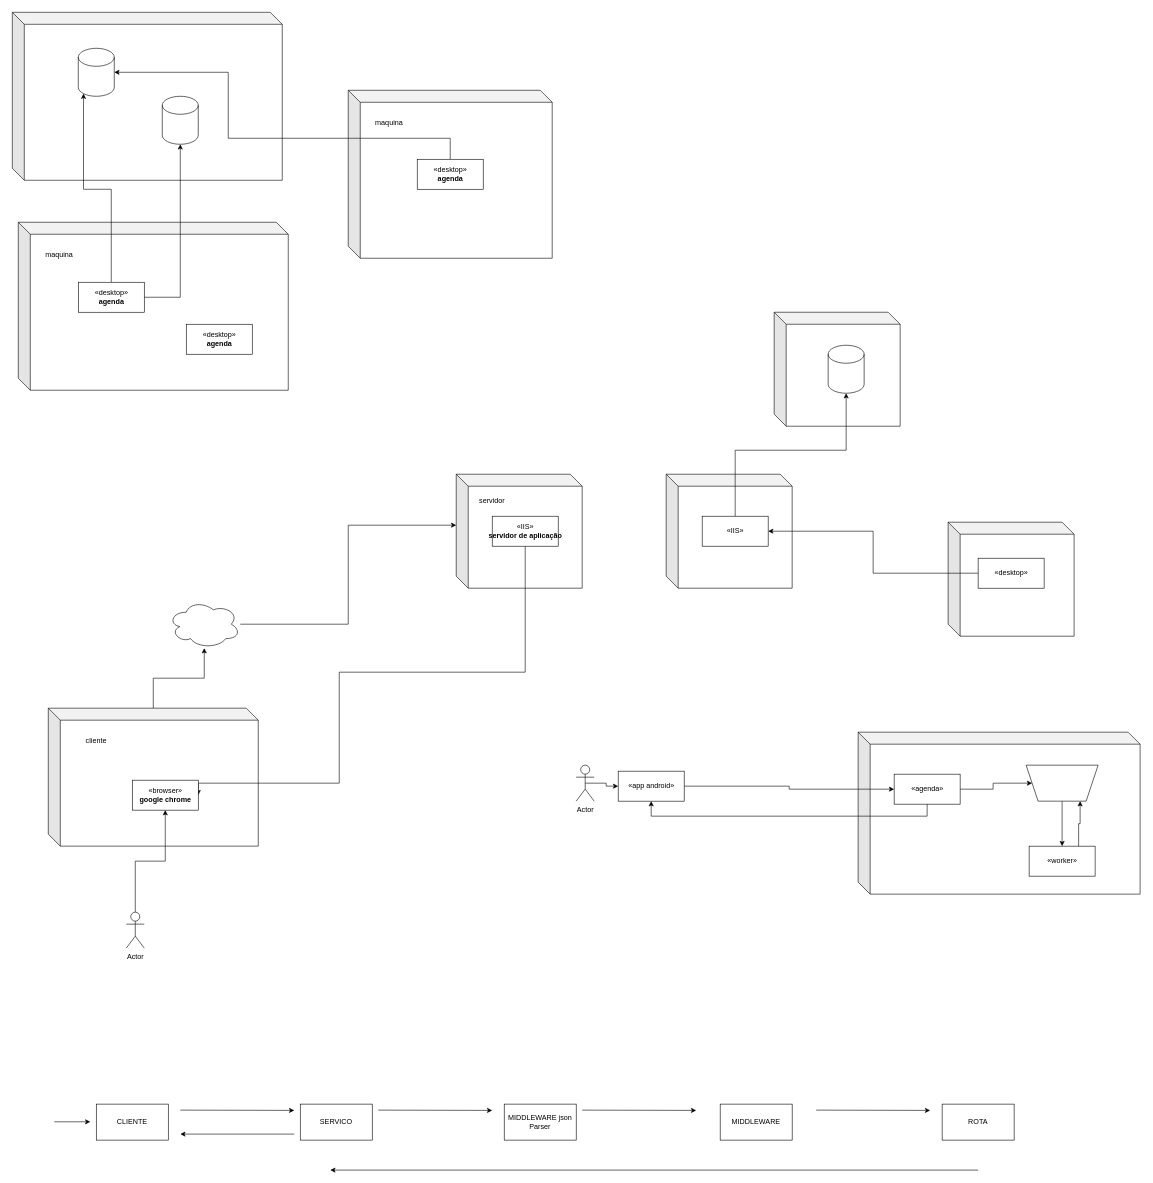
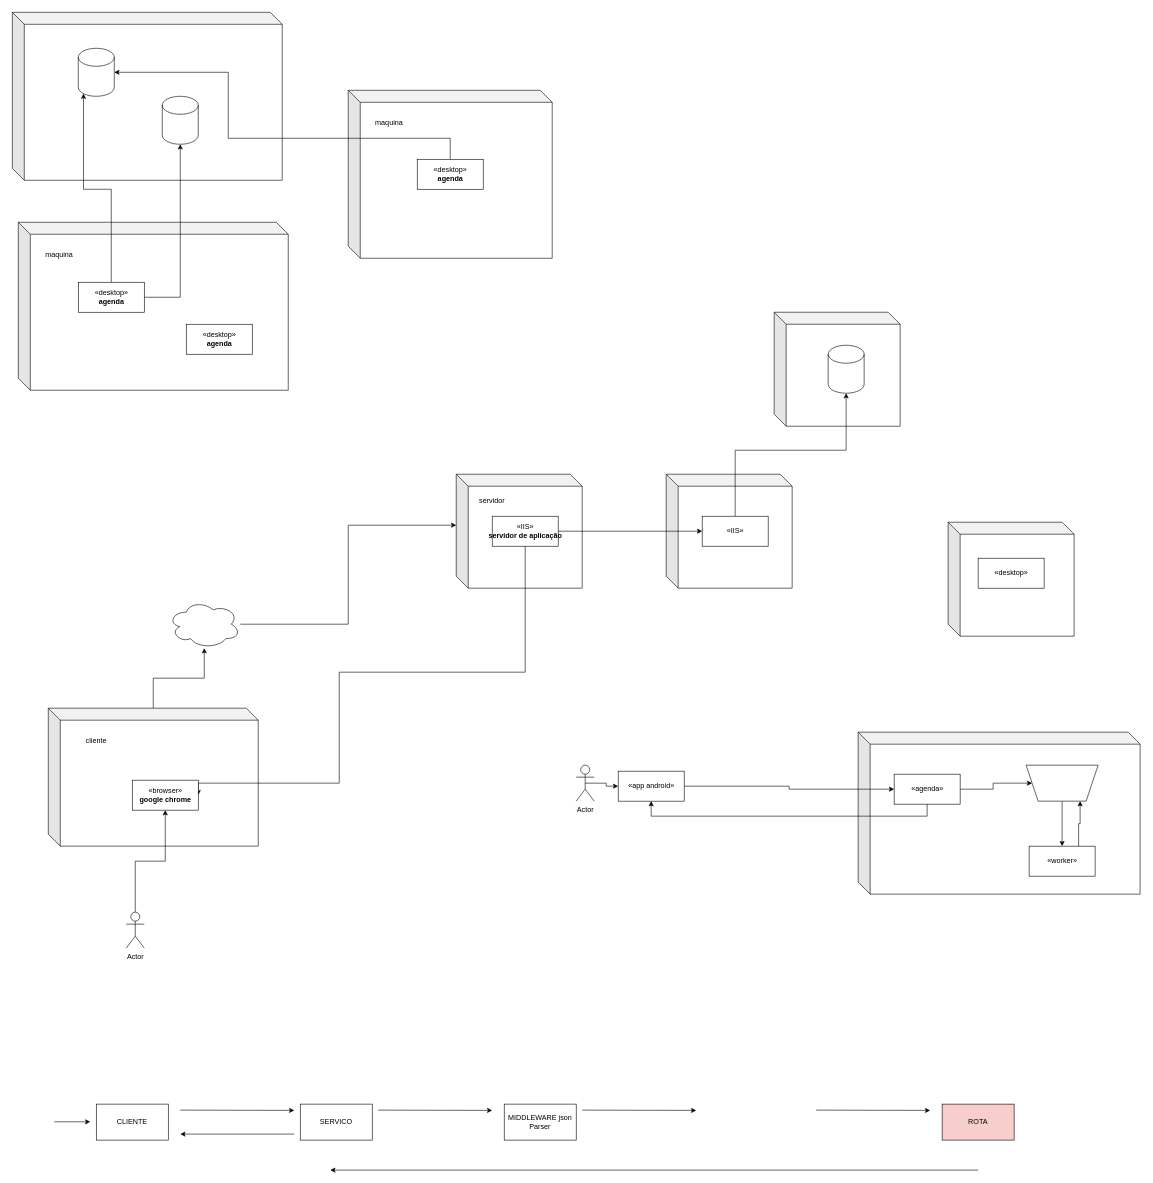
none -> (696, 531)
(873, 531) -> none
(756, 1122) -> none
(978, 1122) -> (978, 1122)
